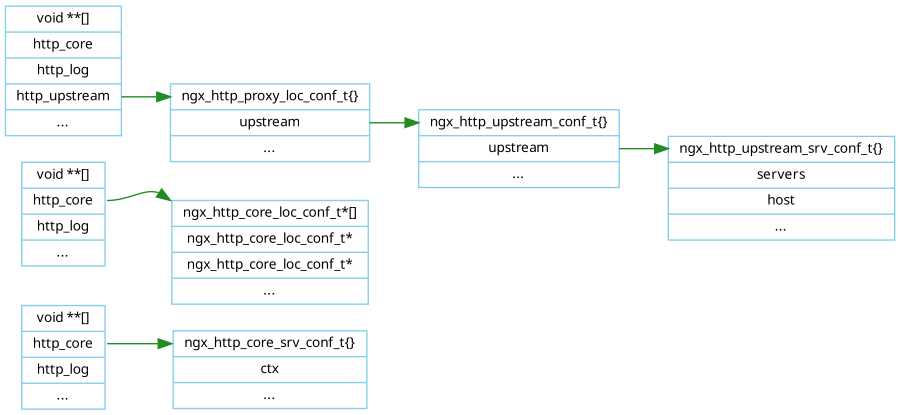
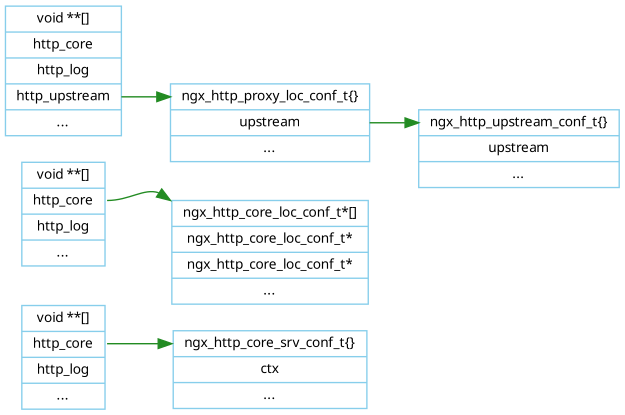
(782, 188) -> none
